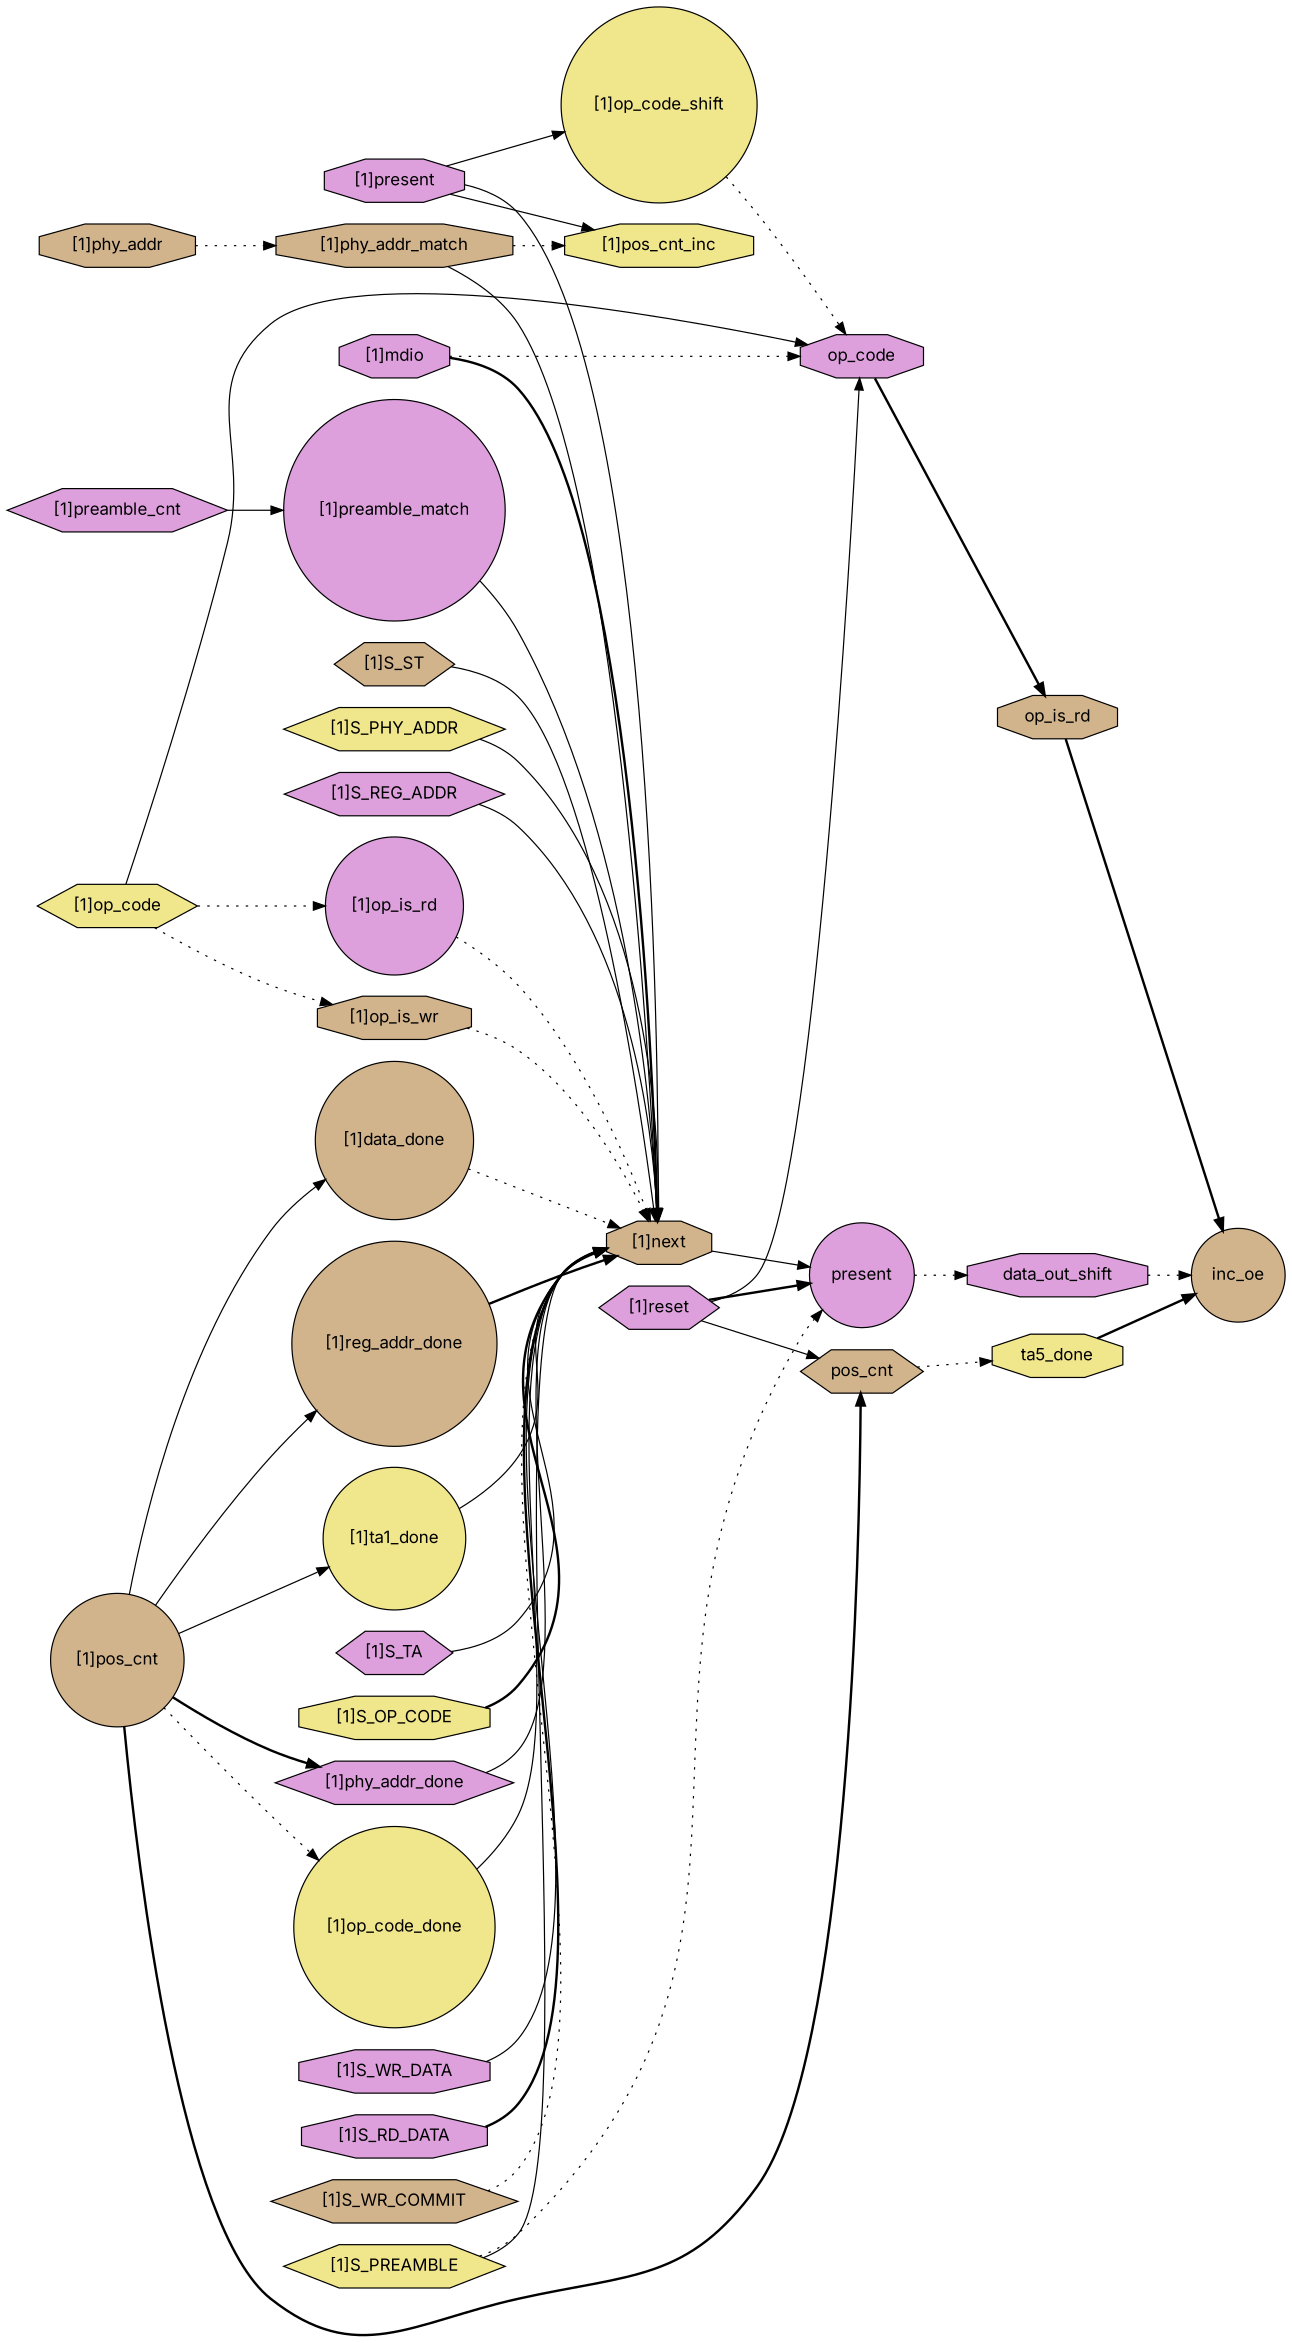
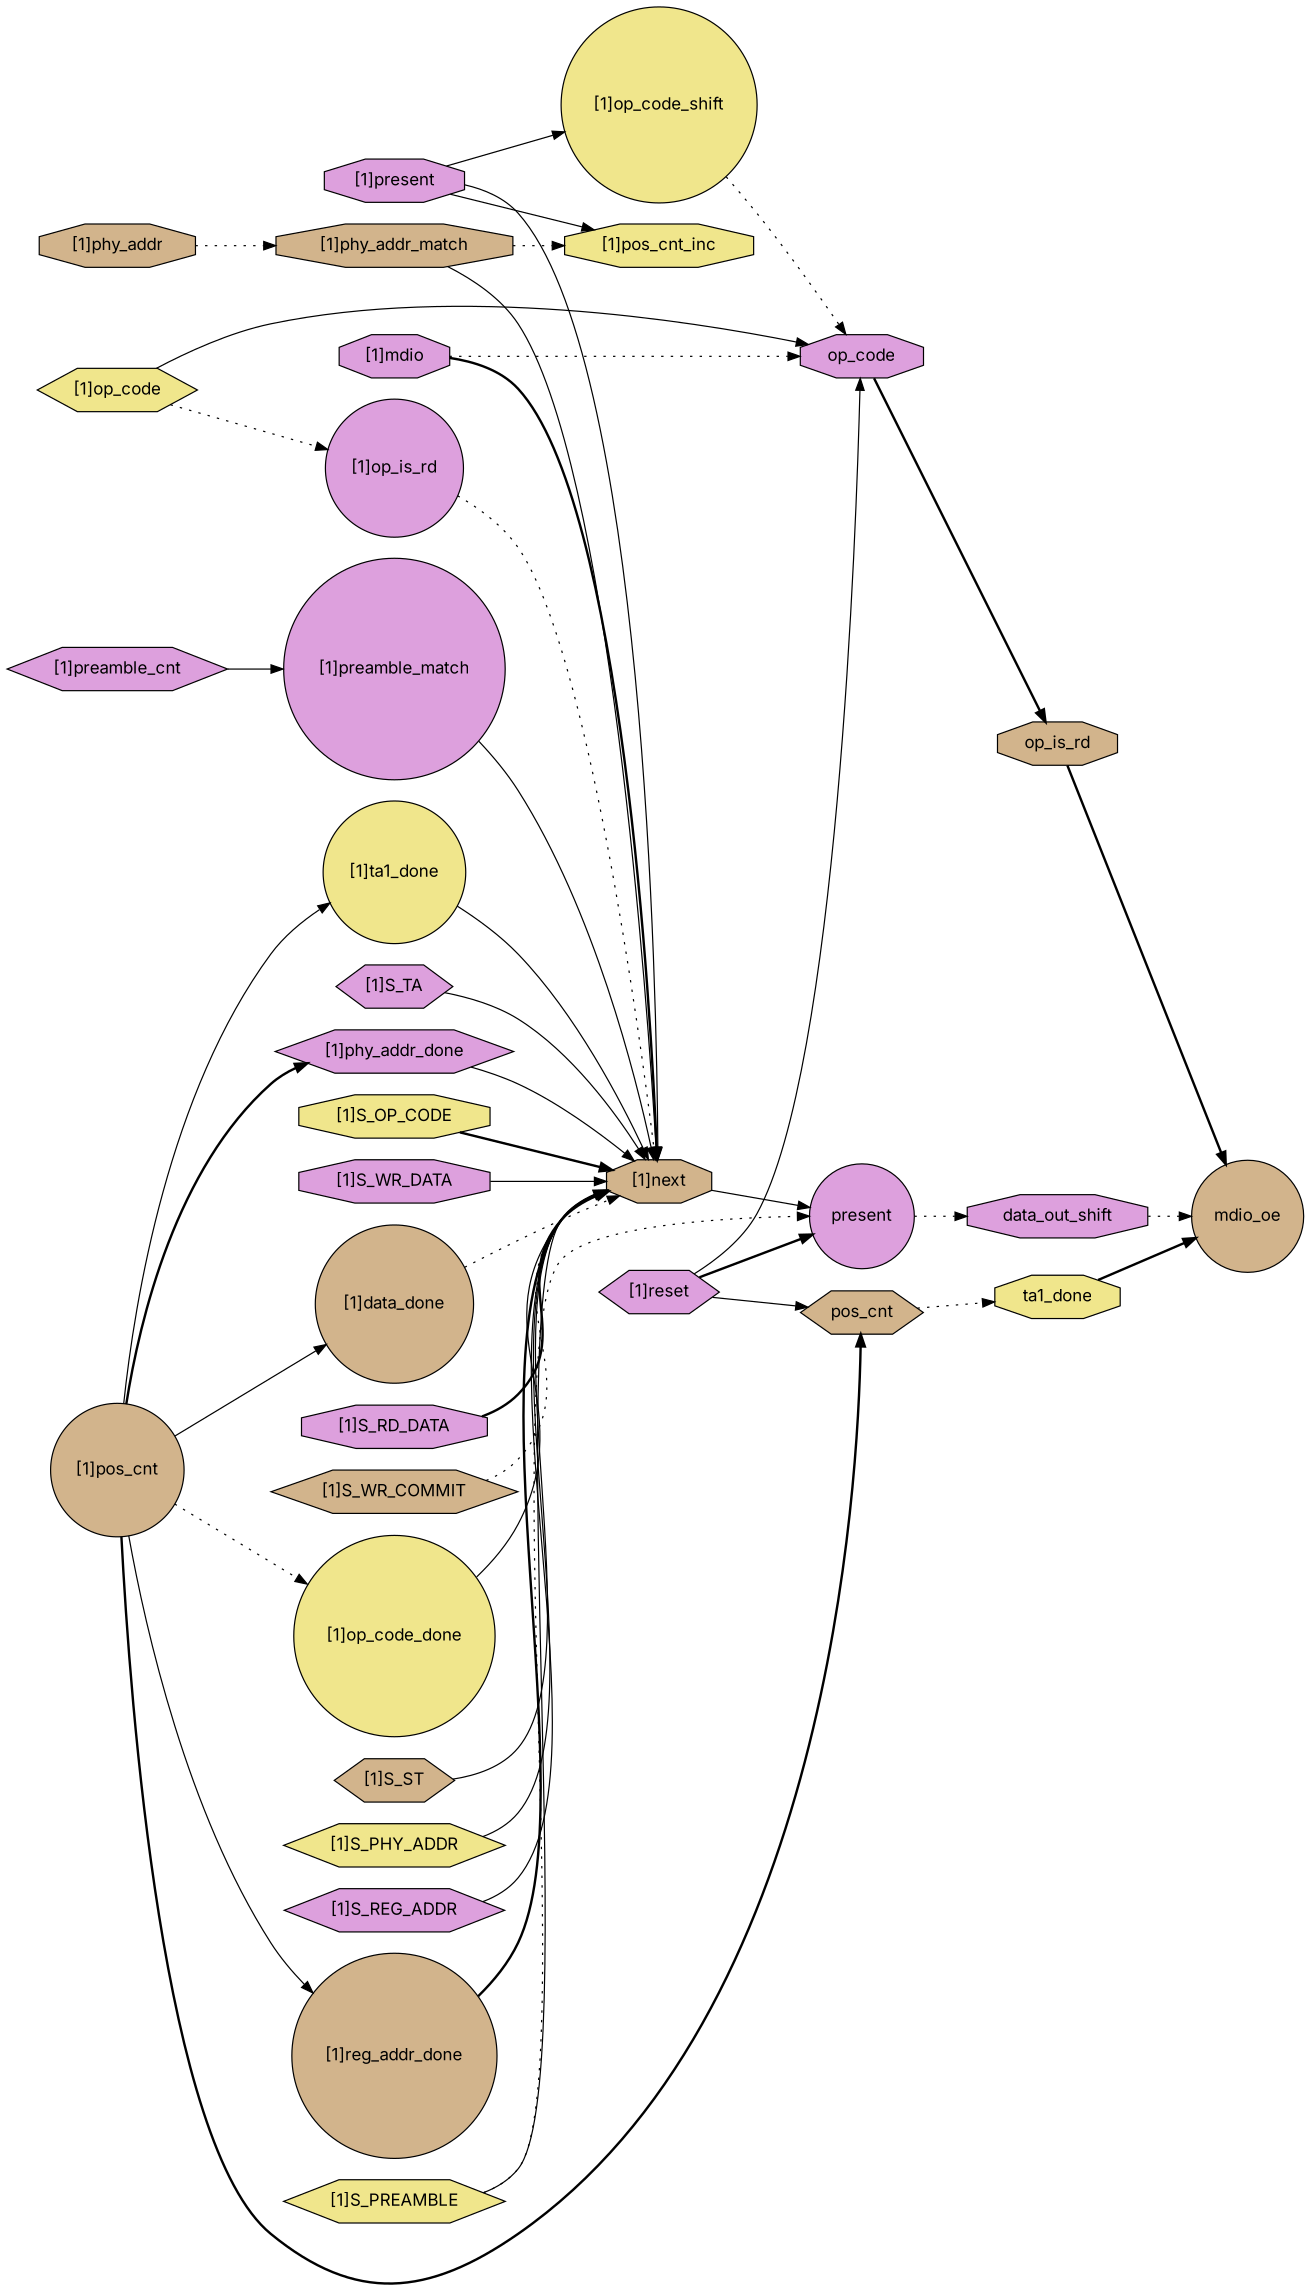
(394, 1018) -> none
(1238, 1275) -> (1248, 1216)
(1058, 1356) -> (1058, 1297)
